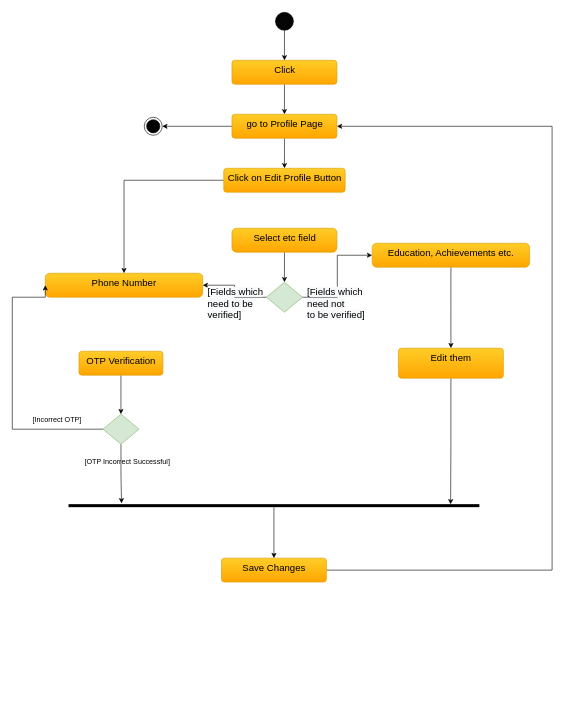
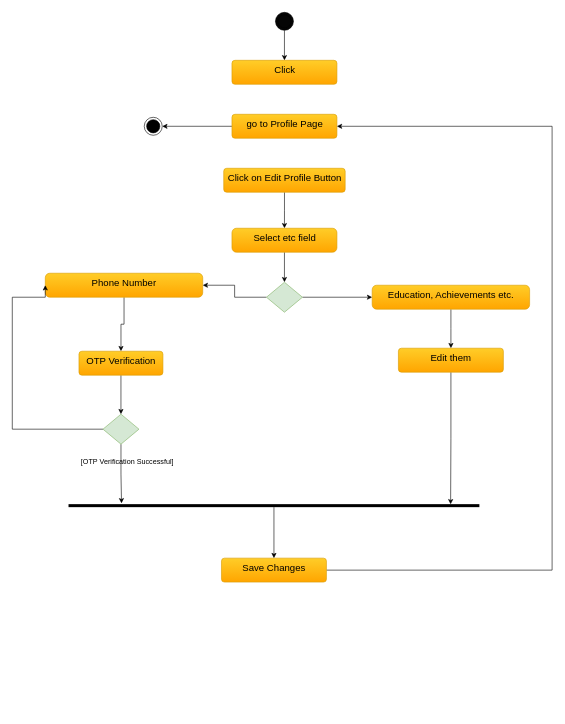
(285, 97) -> none
(285, 151) -> none
(124, 180) -> (285, 208)
(451, 255) -> (451, 297)
(237, 303) -> none
(336, 303) -> none
none -> (121, 324)
(451, 363) -> (451, 360)
(57, 420) -> none
(128, 462) -> (128, 462)
